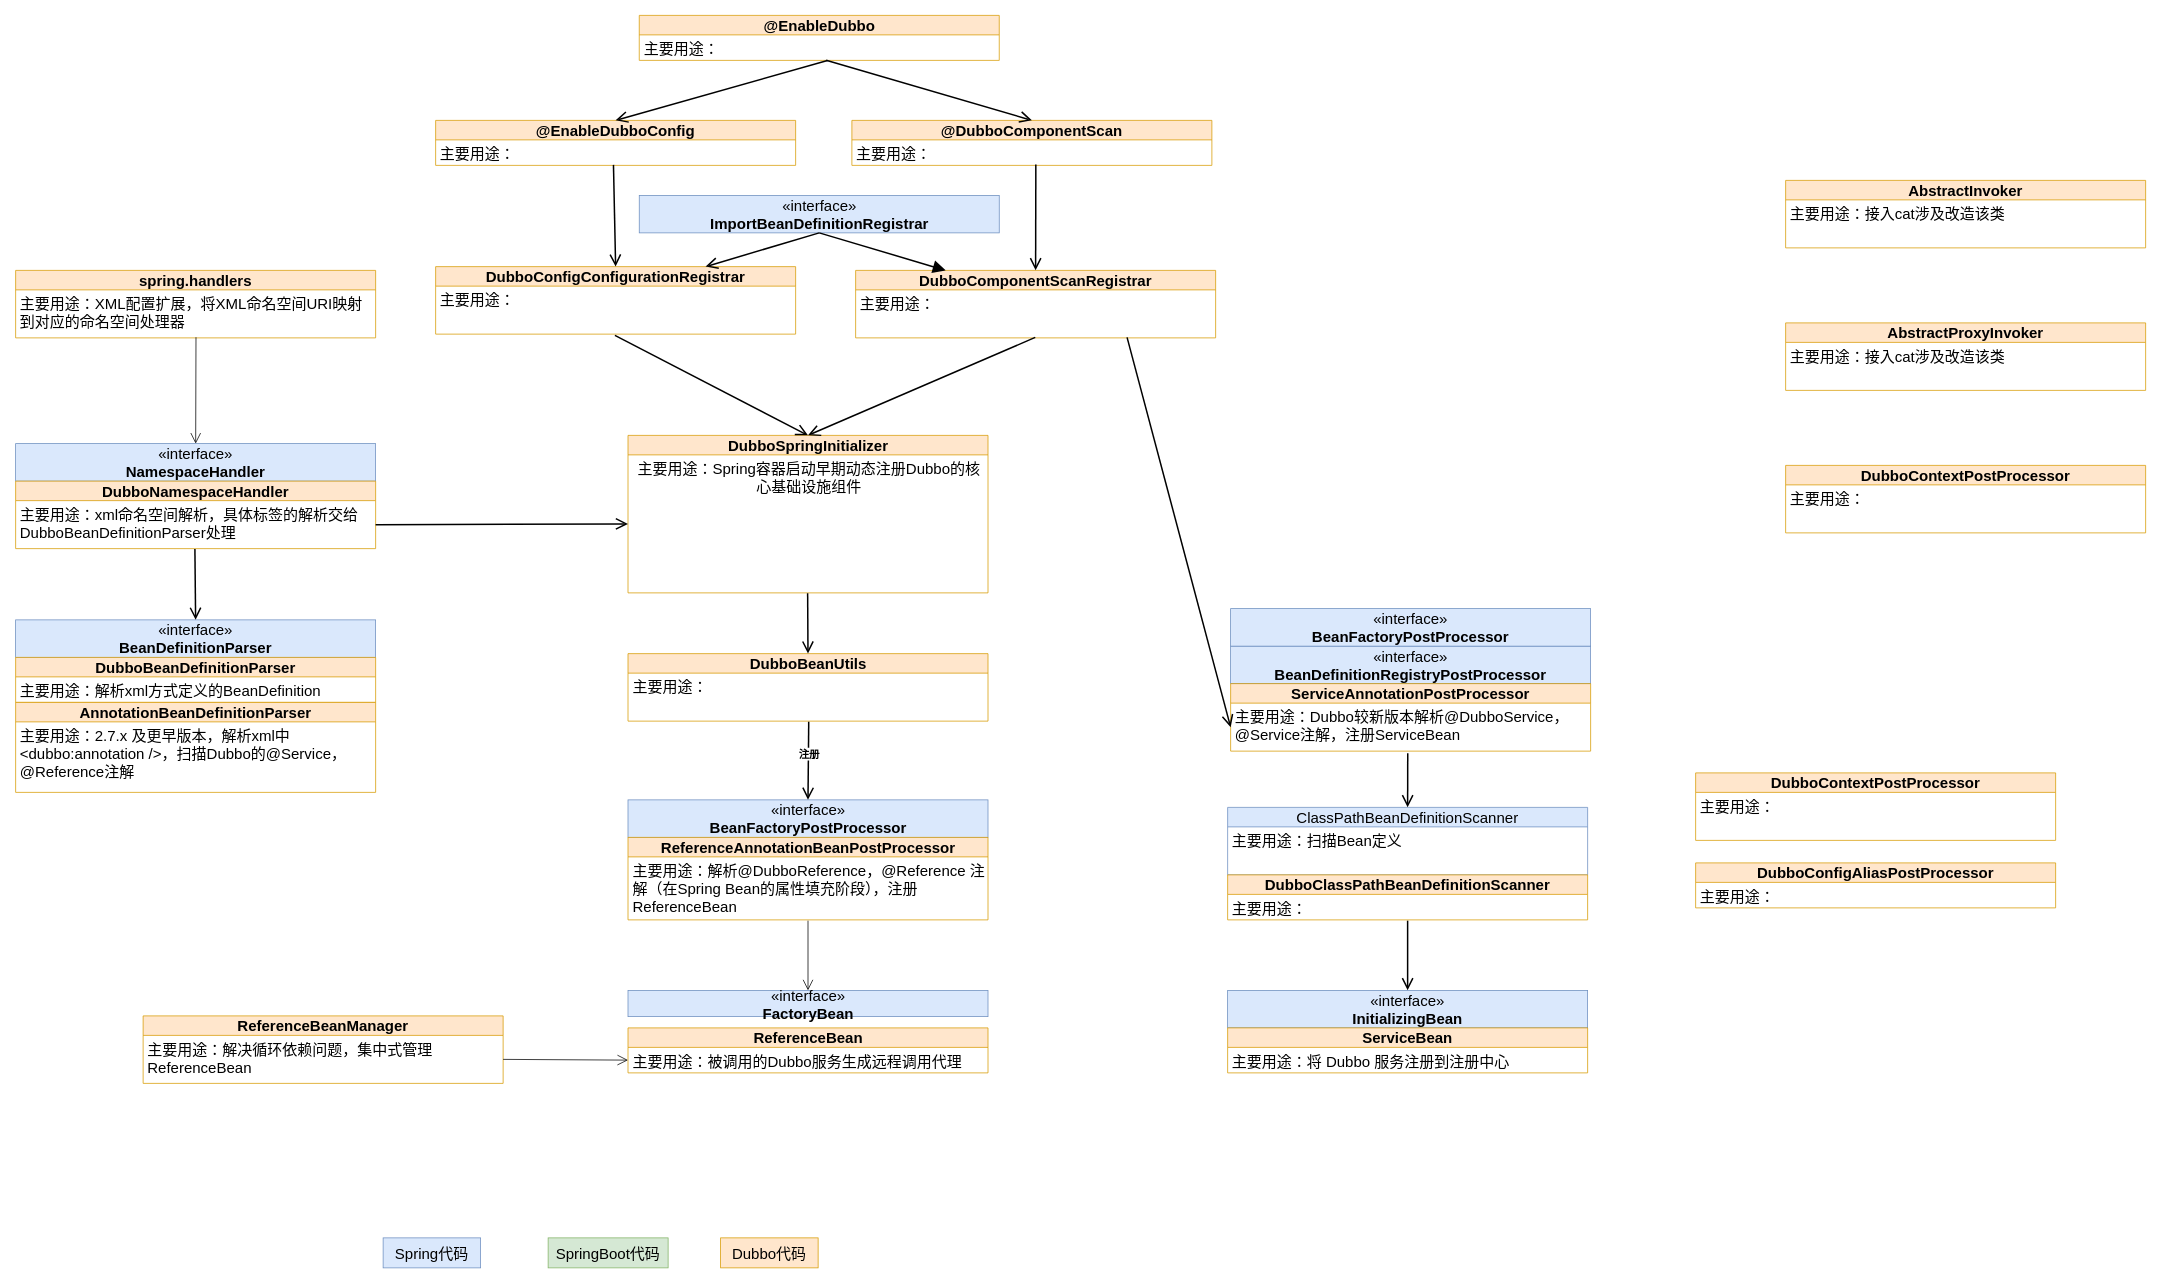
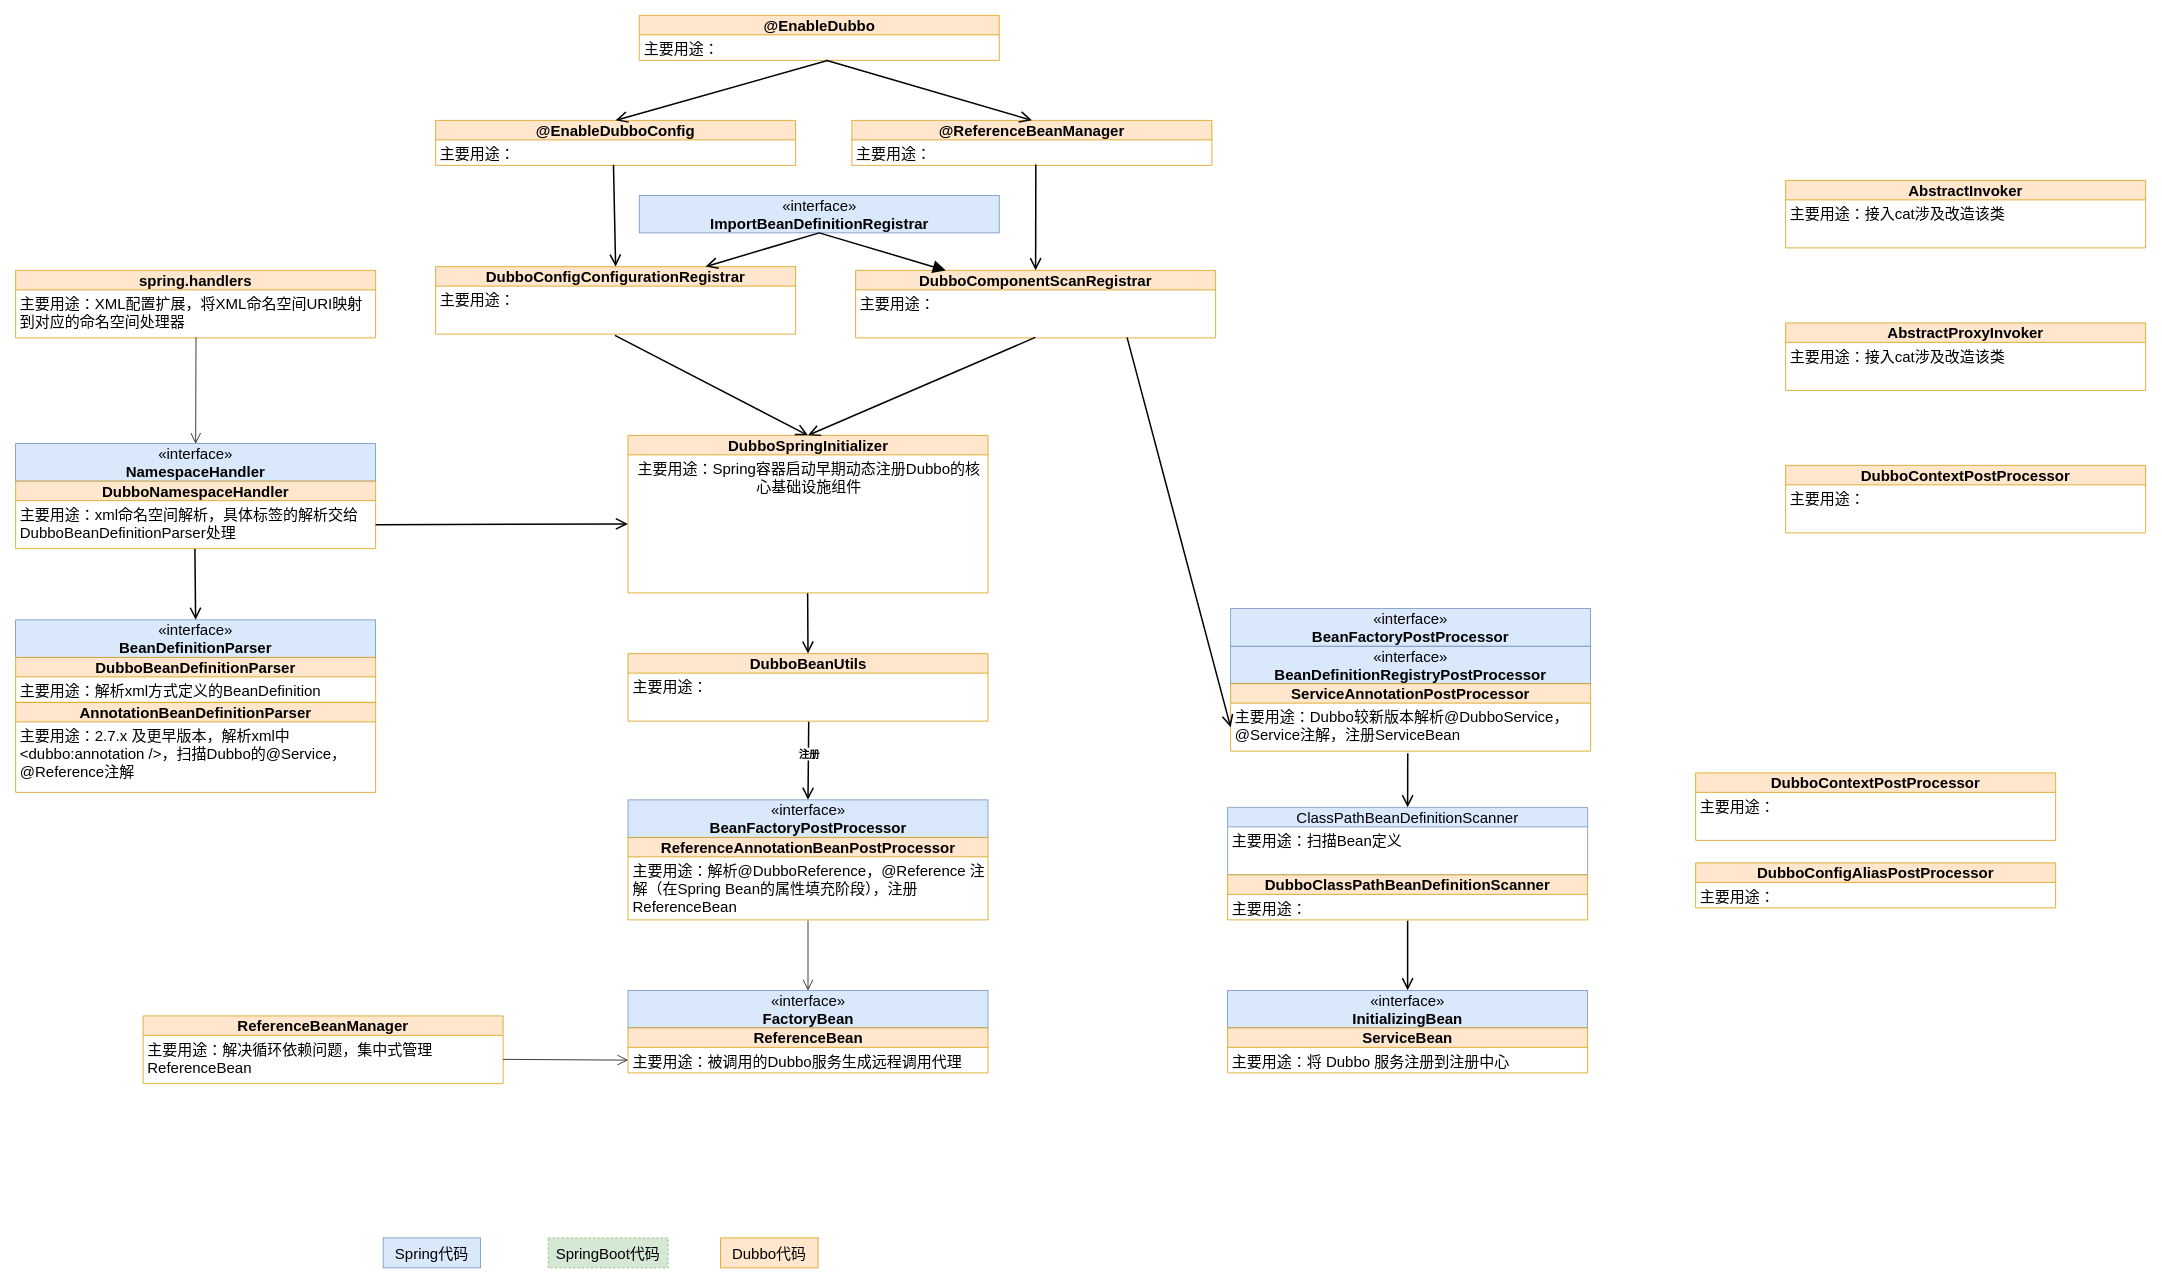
(1032, 130) -> (1032, 130)
(808, 1004) -> (808, 1009)
(608, 1253) -> (608, 1253)
